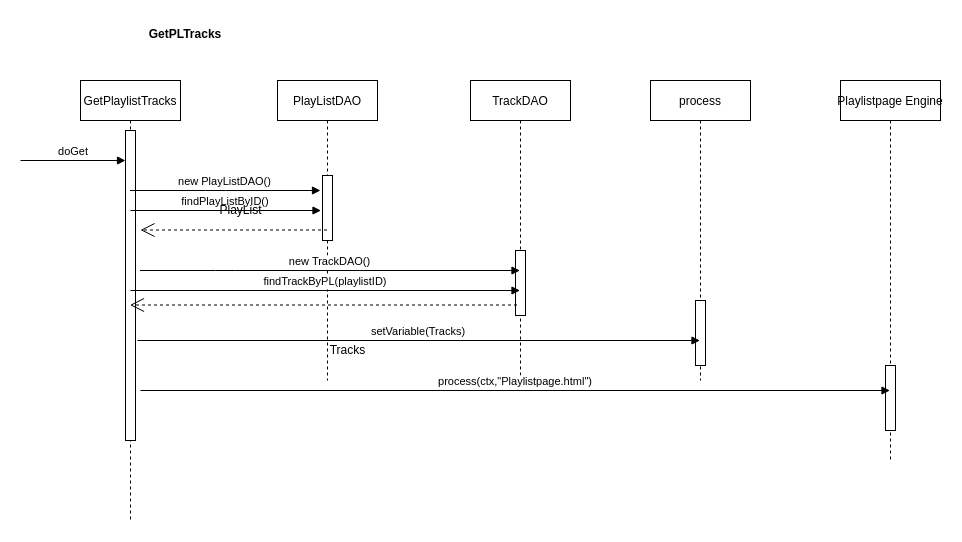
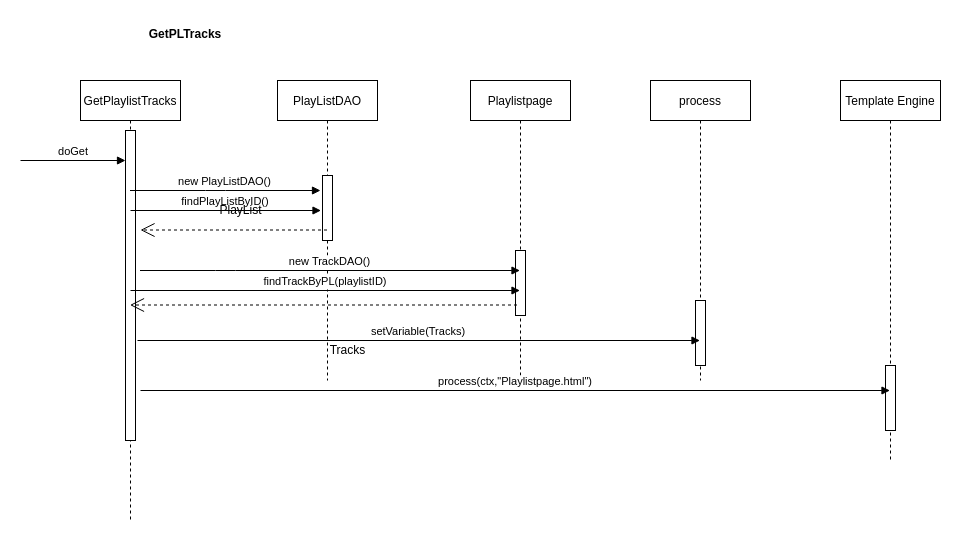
(520, 101) -> (520, 101)
(890, 101) -> (890, 101)
